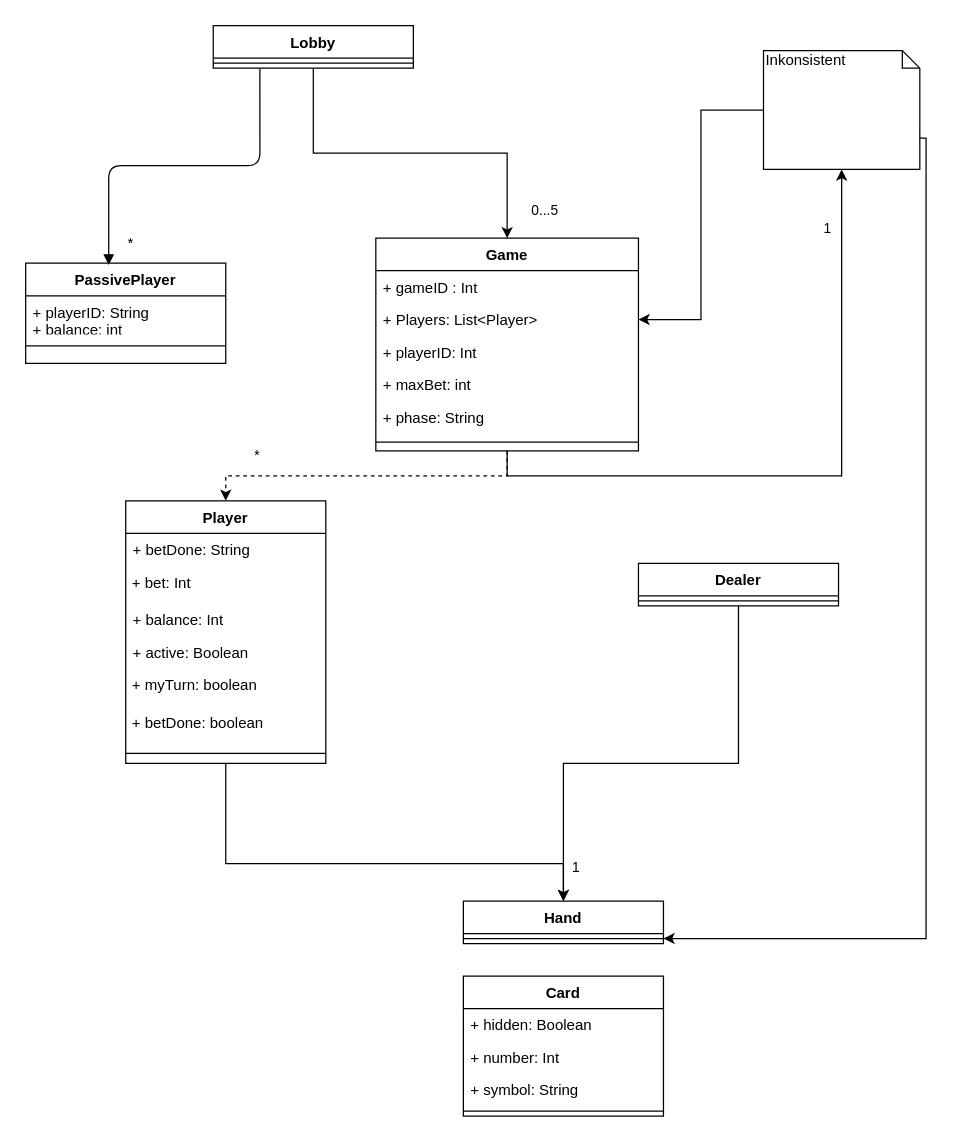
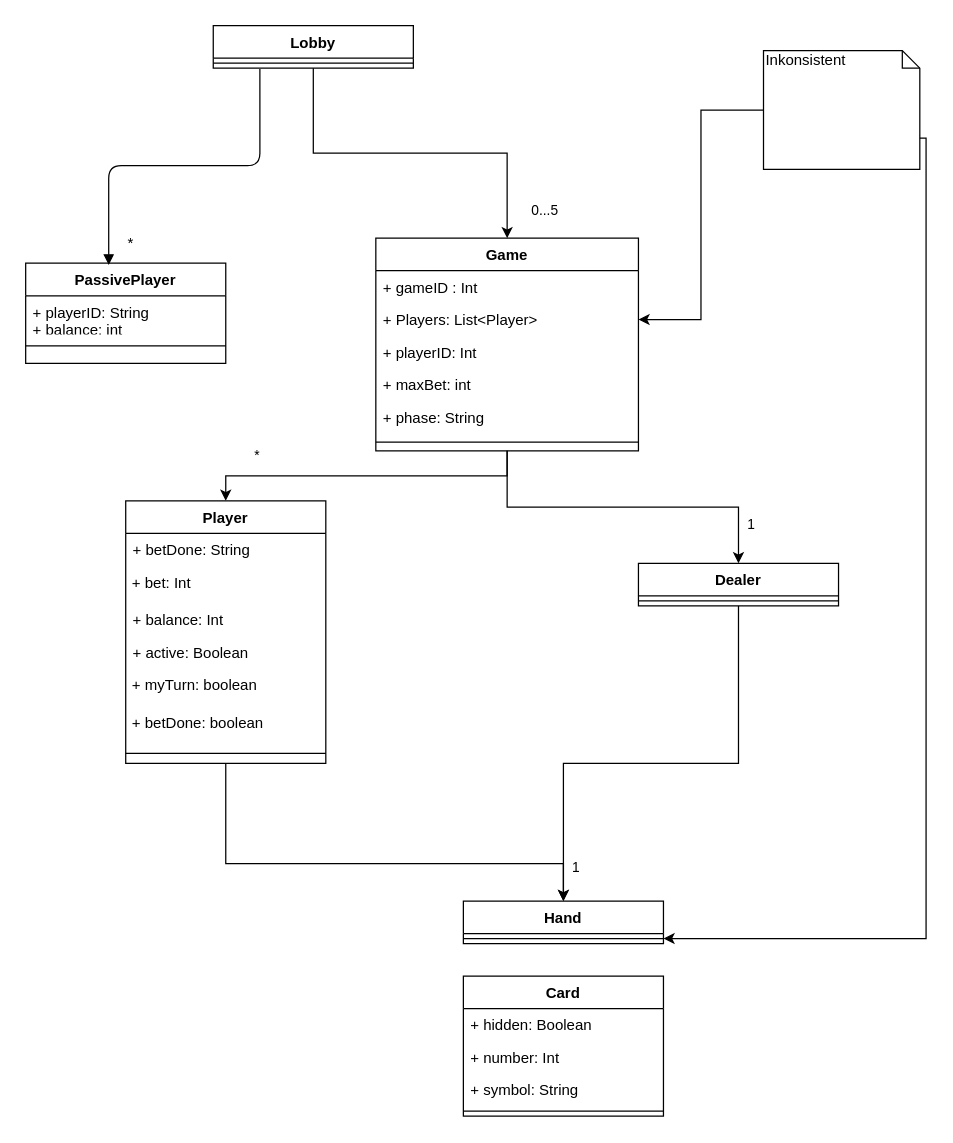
(357, 476) -> (357, 476)
(823, 476) -> (631, 507)
